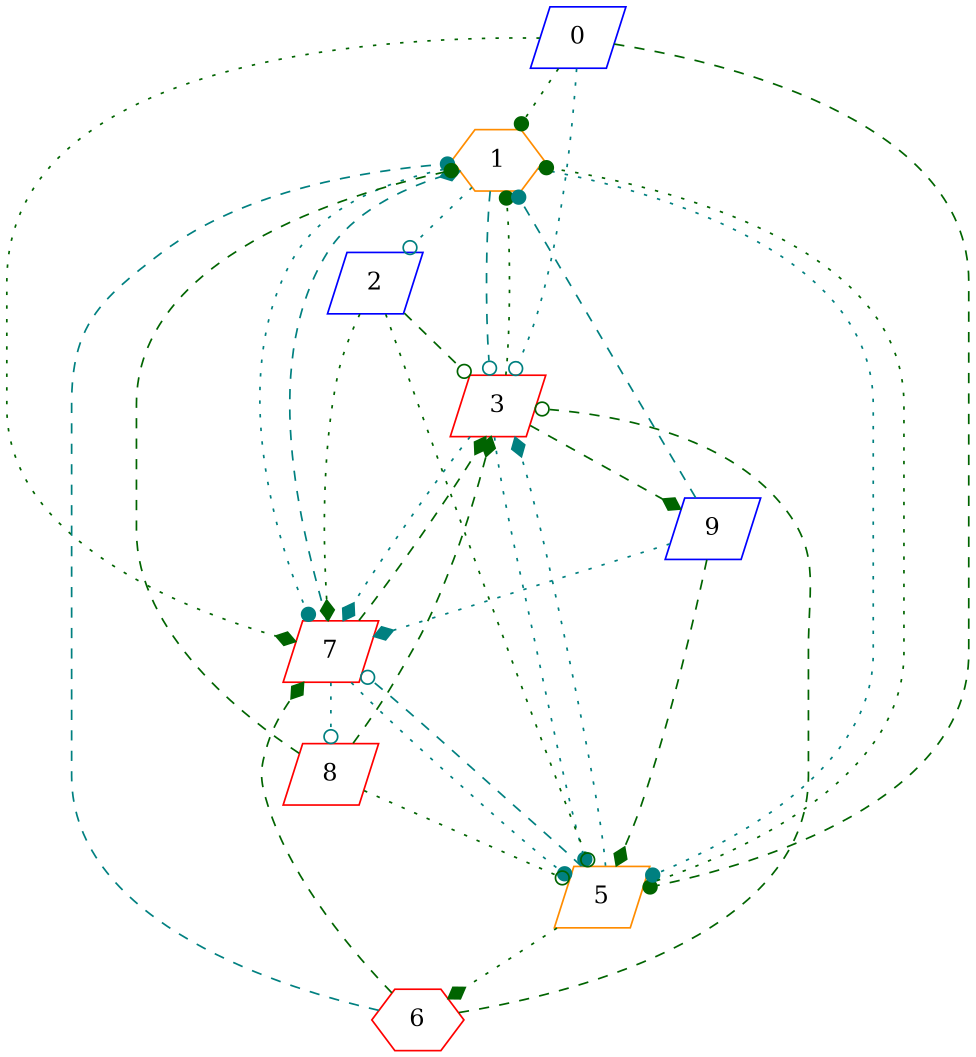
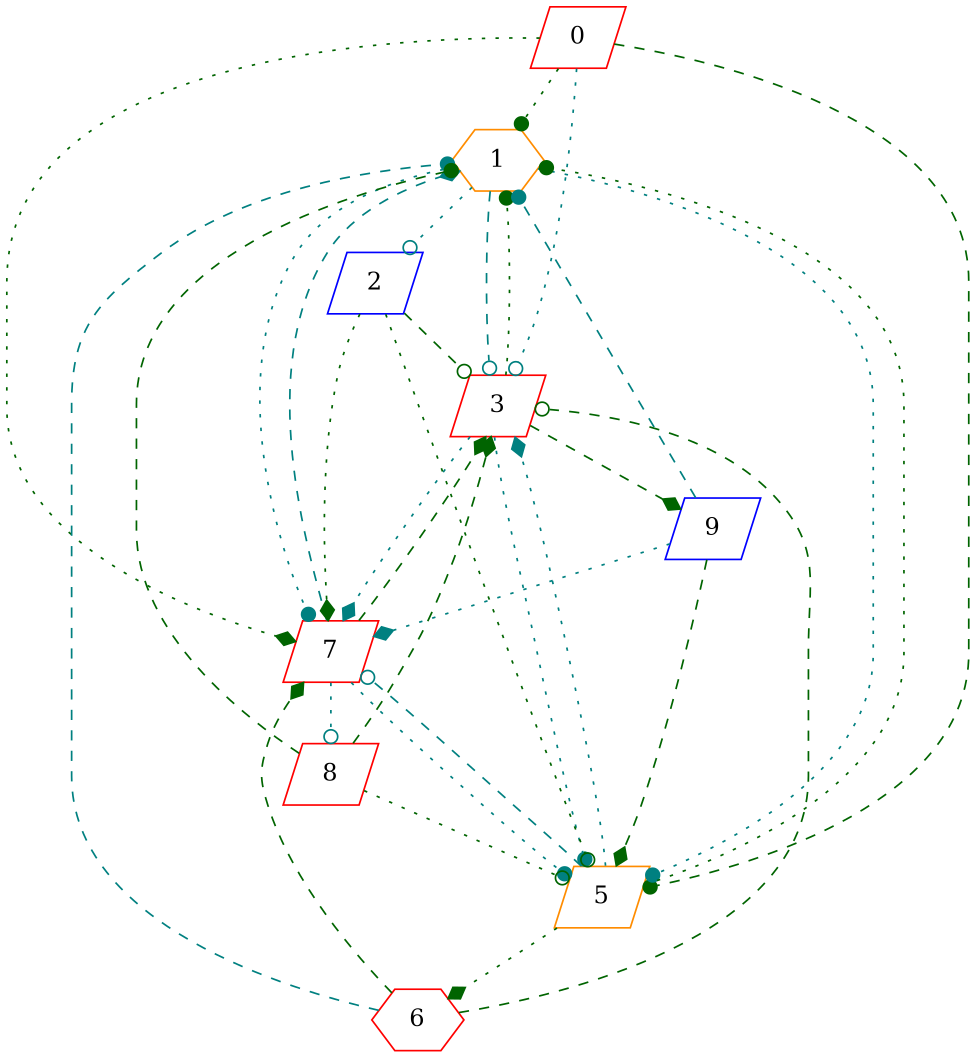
(578, 38) -> (578, 38)
